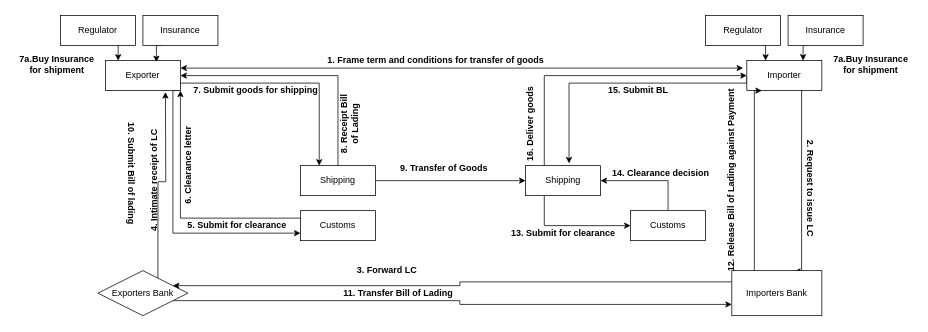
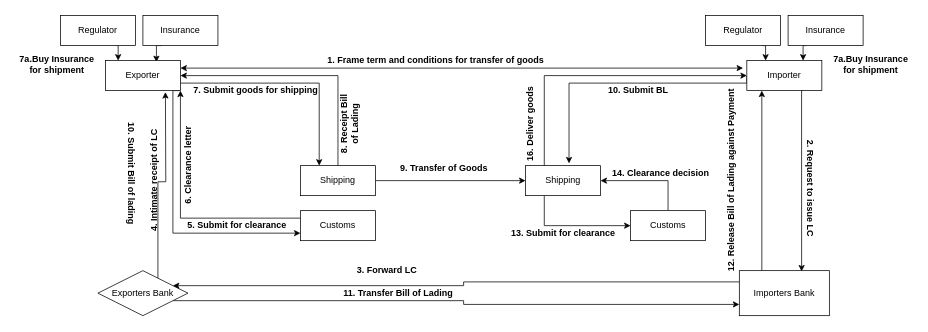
(638, 90) -> (638, 90)
(777, 293) -> (784, 293)
